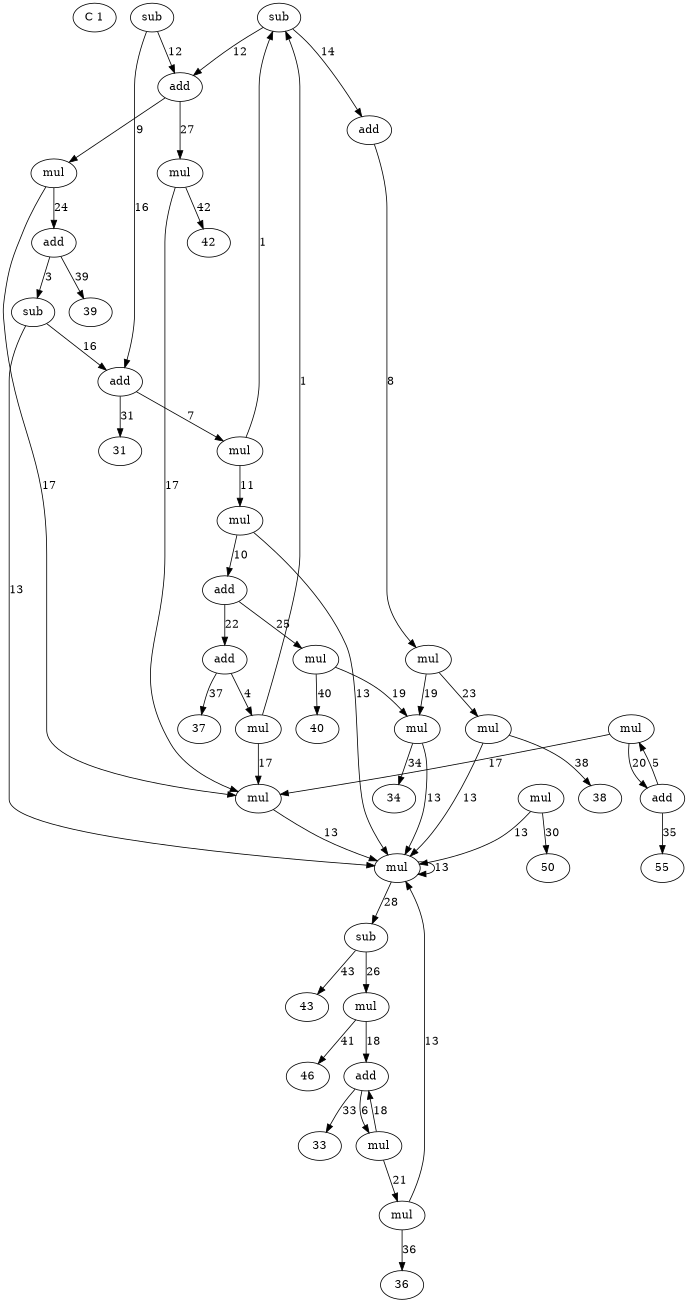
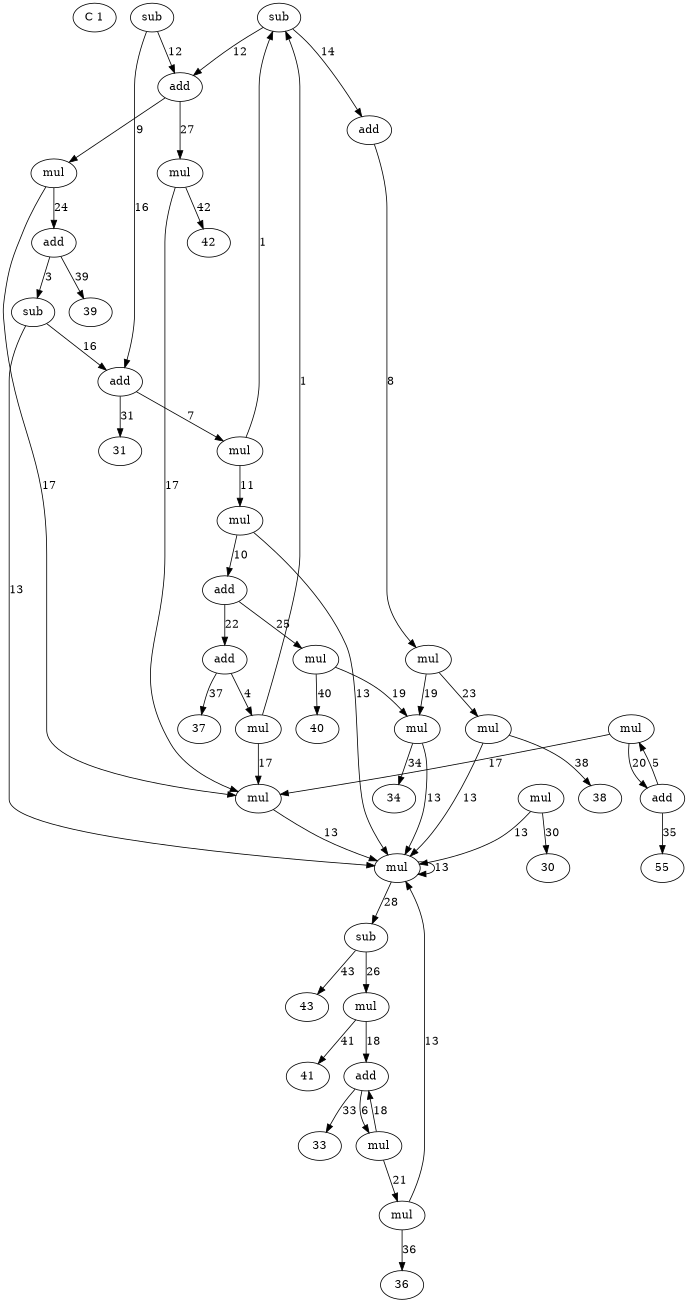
(548, 868) -> (548, 868)
(308, 1077) -> (308, 1077)
